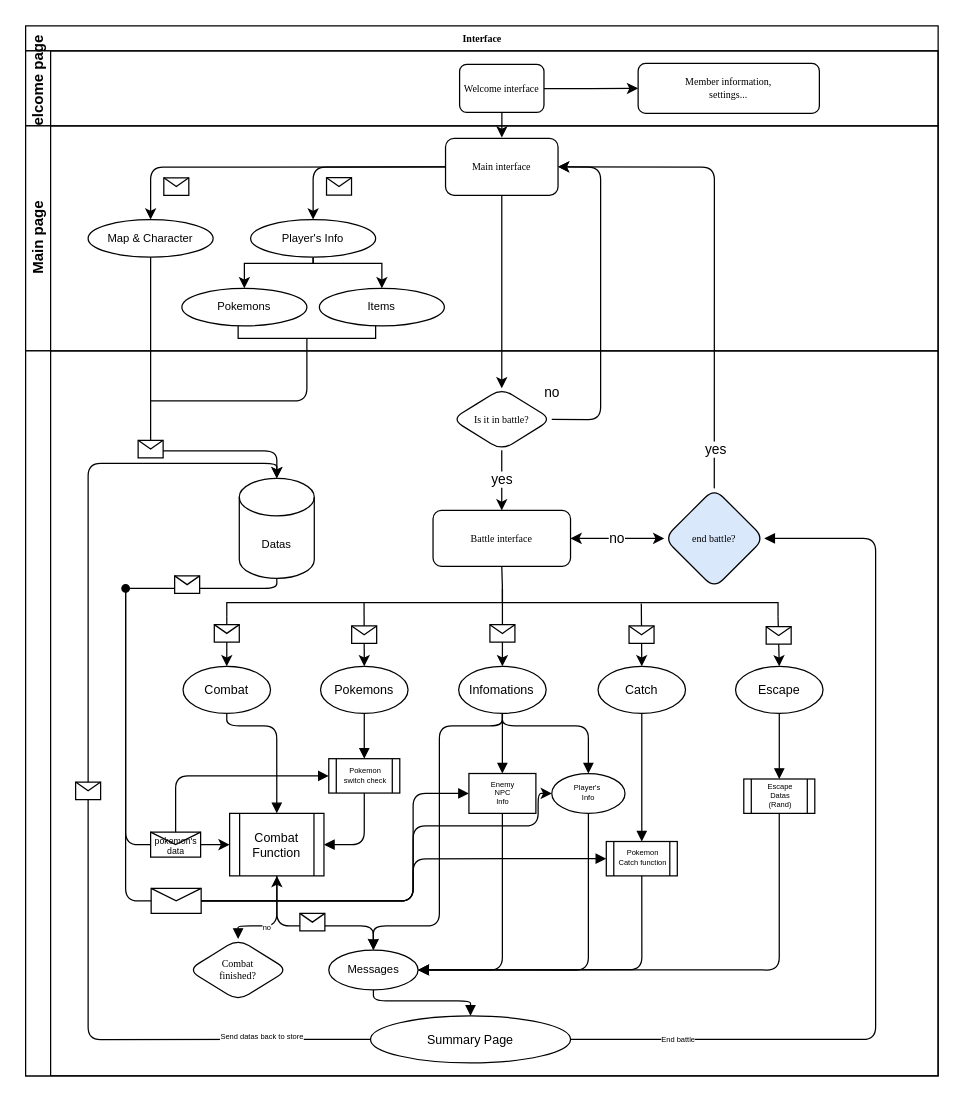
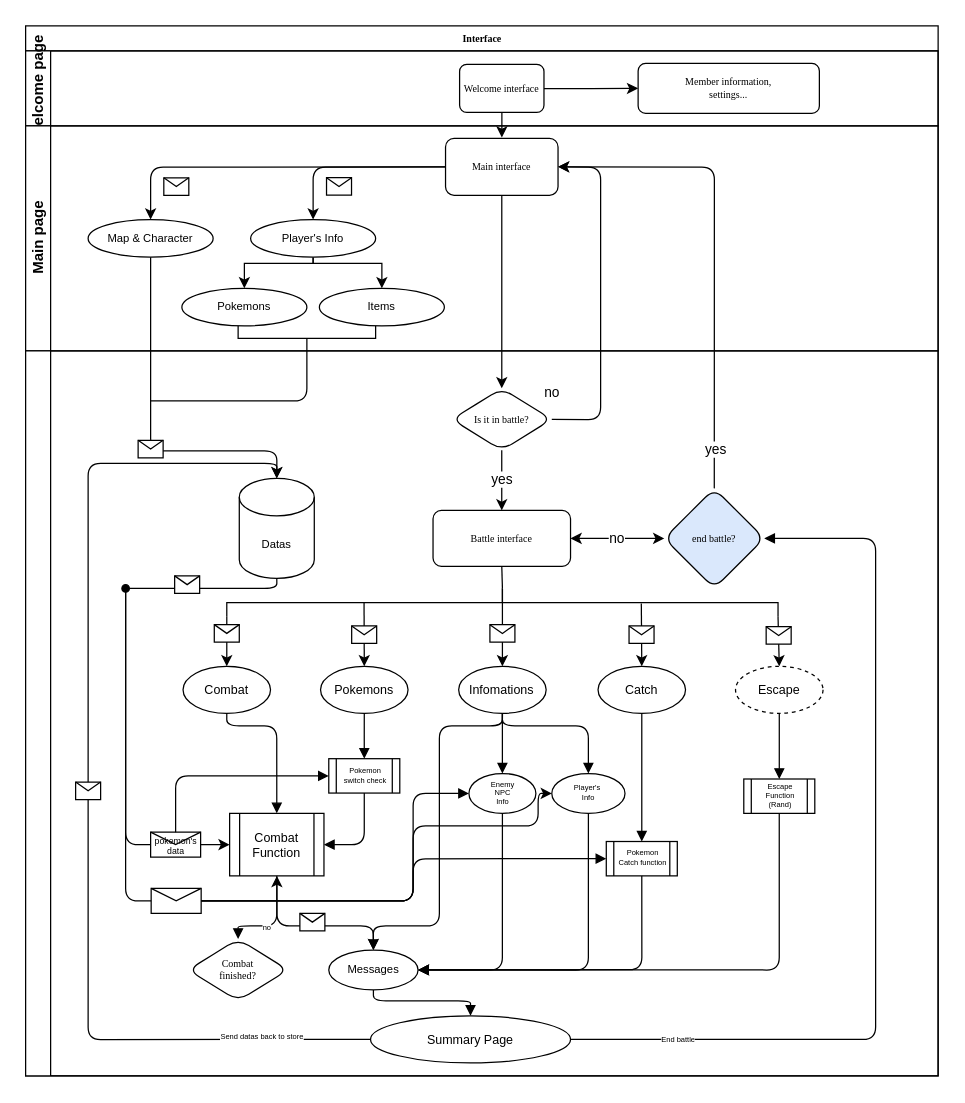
(779, 690) -> (779, 690)
(502, 793) -> (502, 793)
(781, 796) -> (781, 796)
